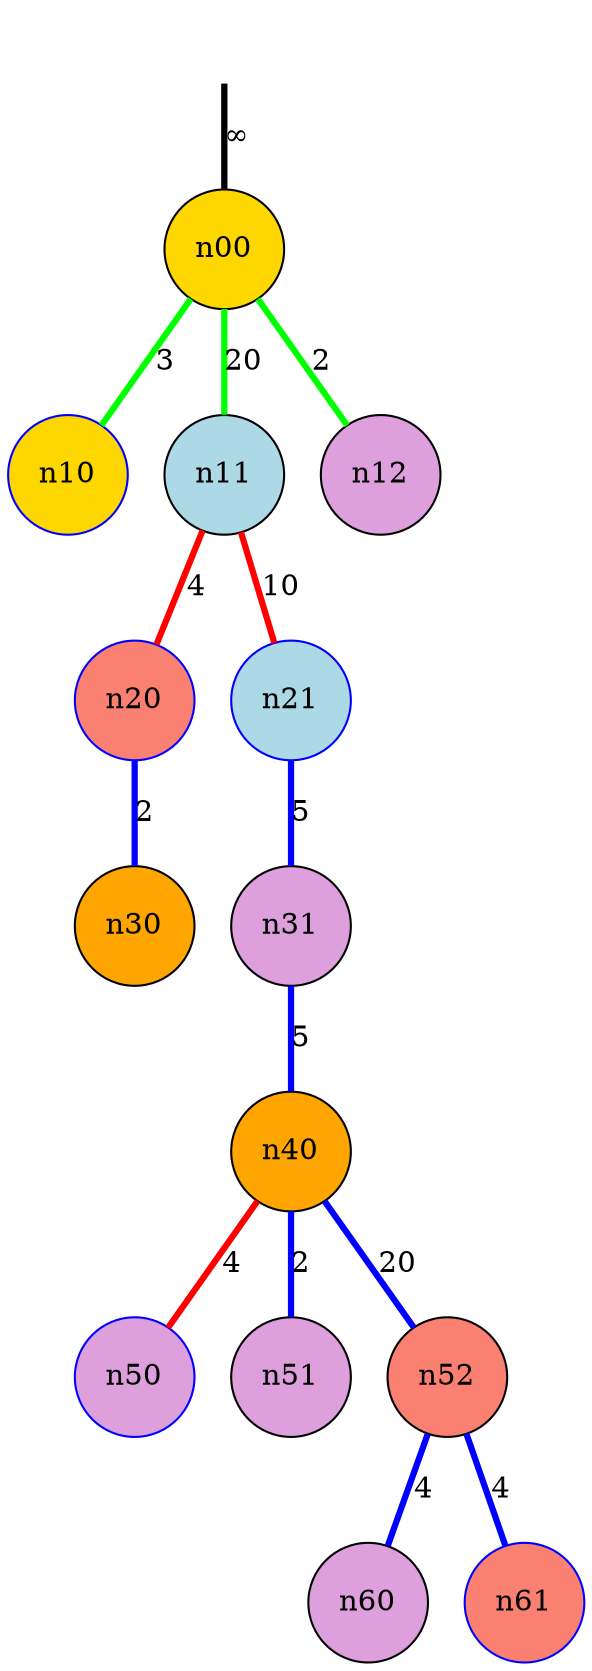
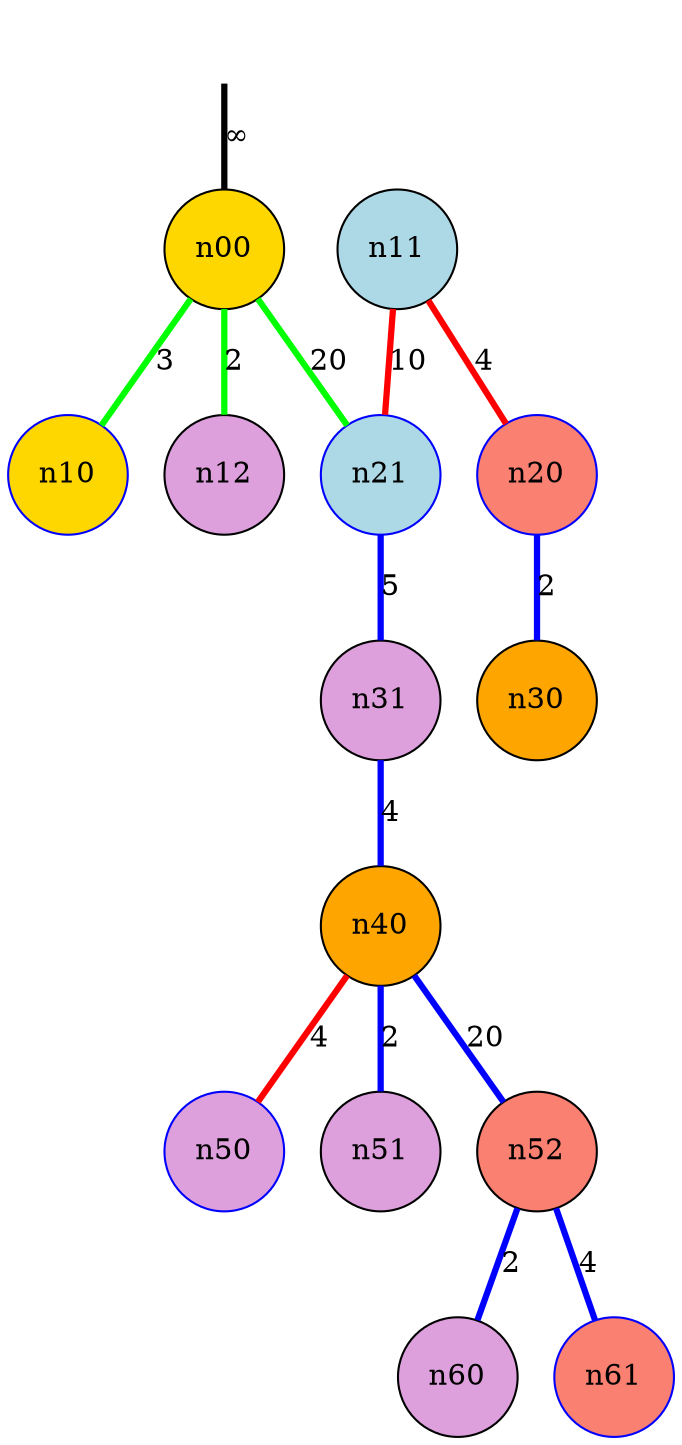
(224, 362) -> (303, 362)
(301, 1039) -> (391, 813)
(424, 1490) -> (512, 1264)
